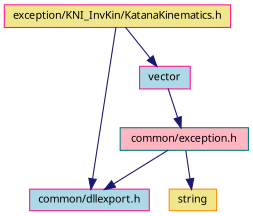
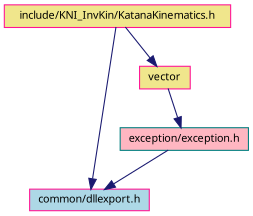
(117, 16) -> (117, 16)
(165, 78) -> (165, 78)
(184, 139) -> (184, 139)
(193, 200) -> none
